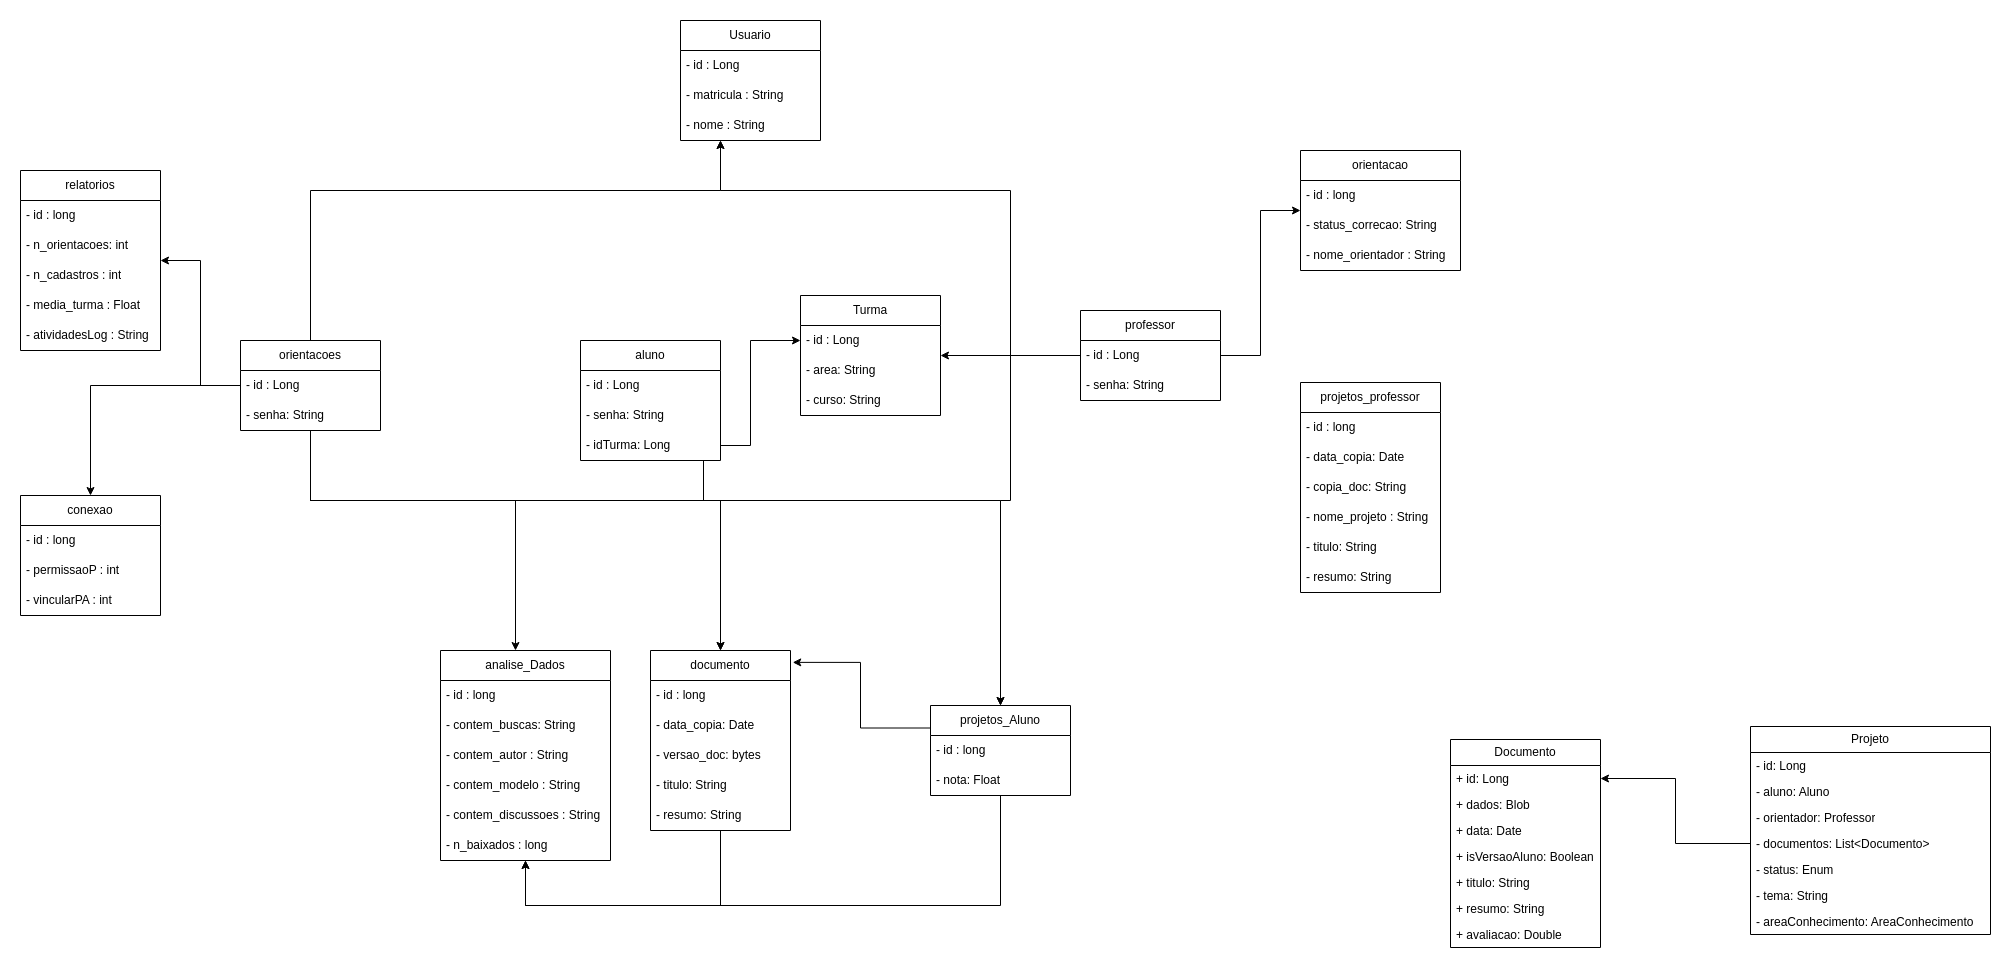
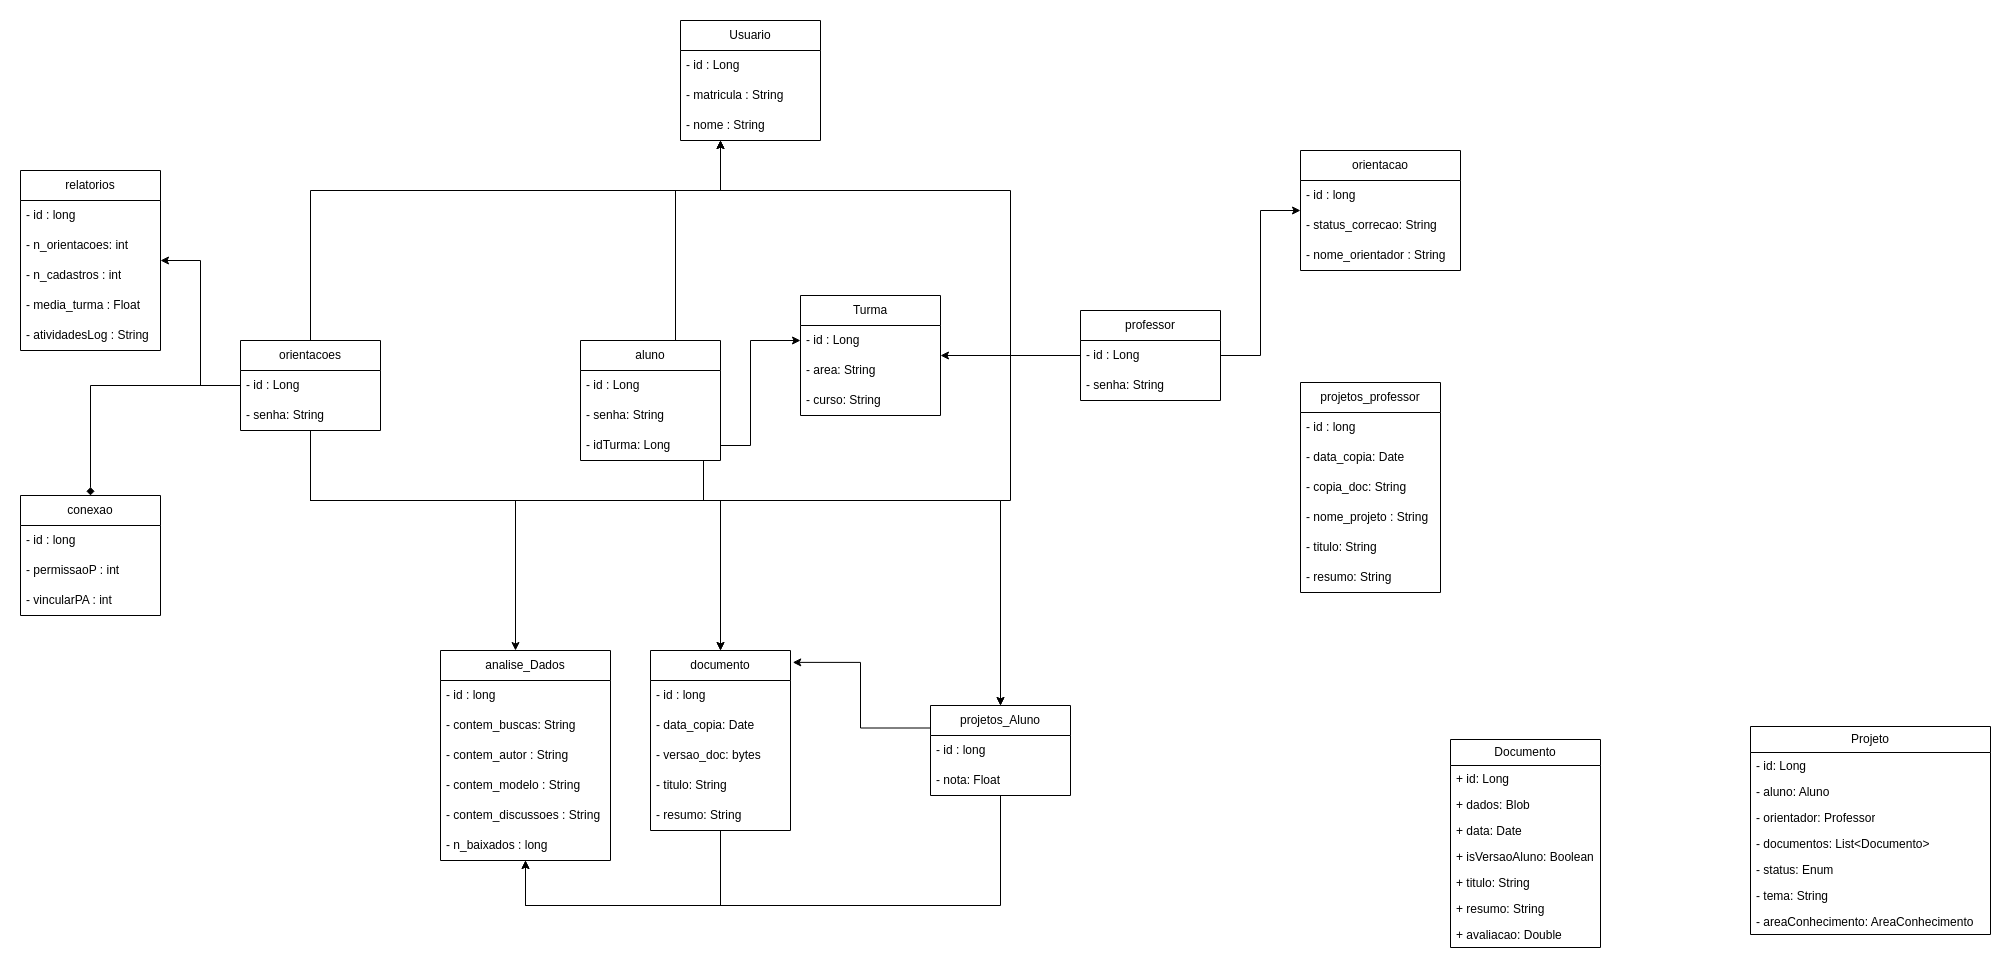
none -> (676, 268)
(91, 487) -> (91, 487)
(1676, 815) -> none
